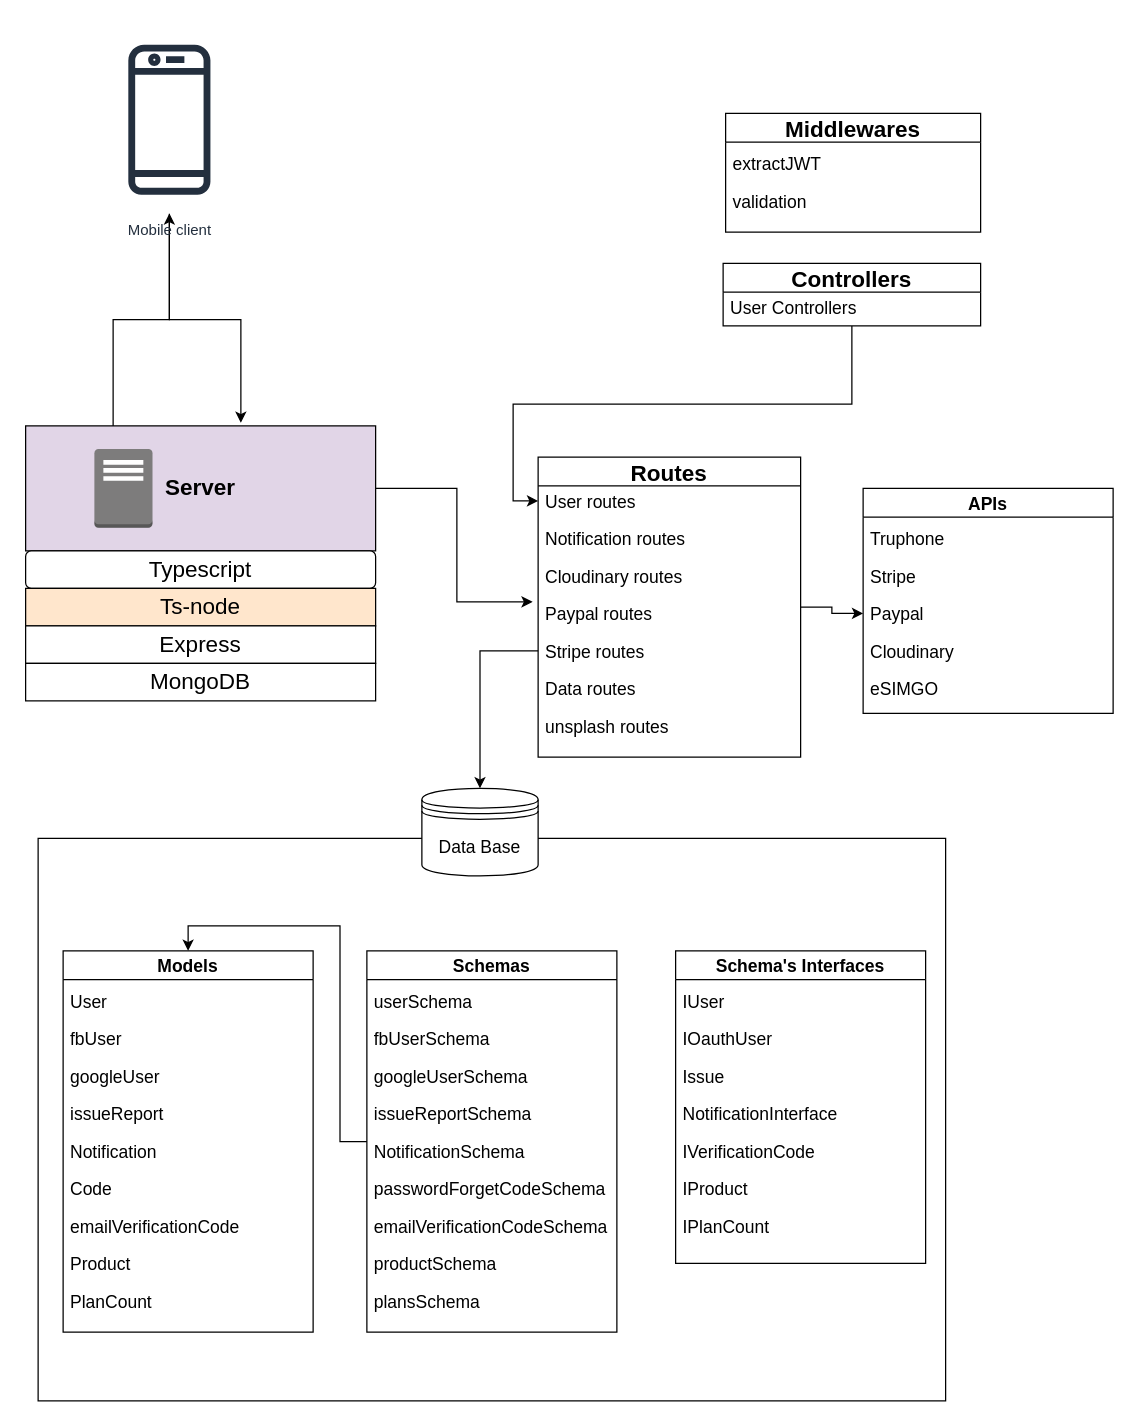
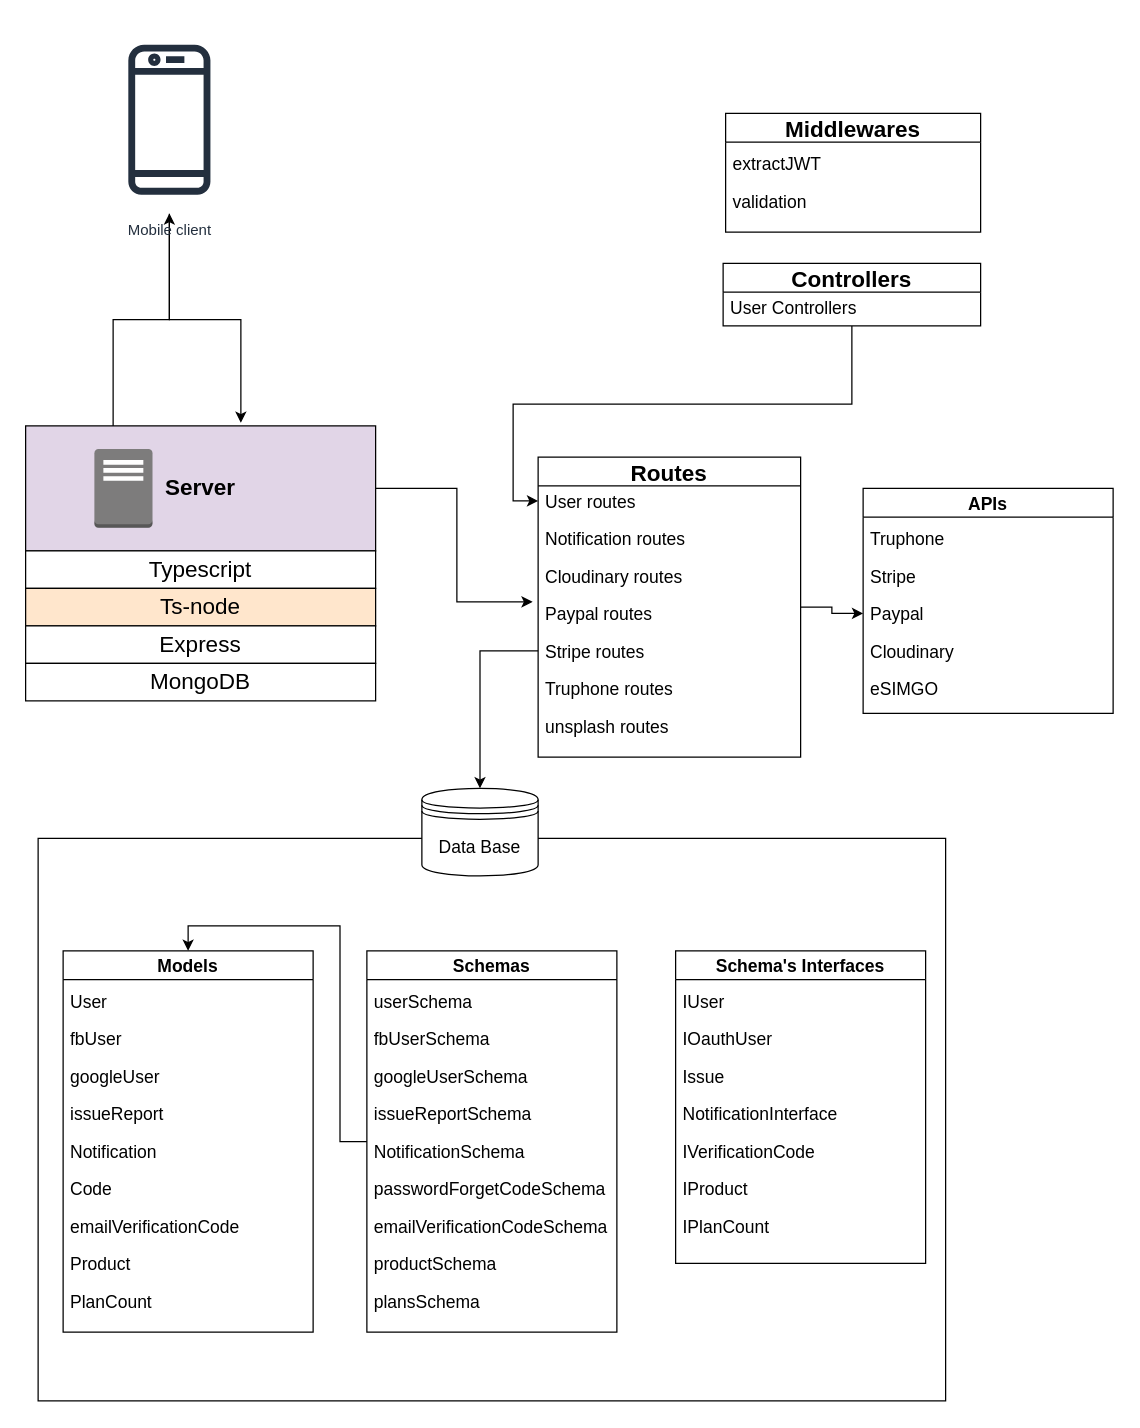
(201, 569) -> (201, 569)
(597, 689) -> (616, 689)
